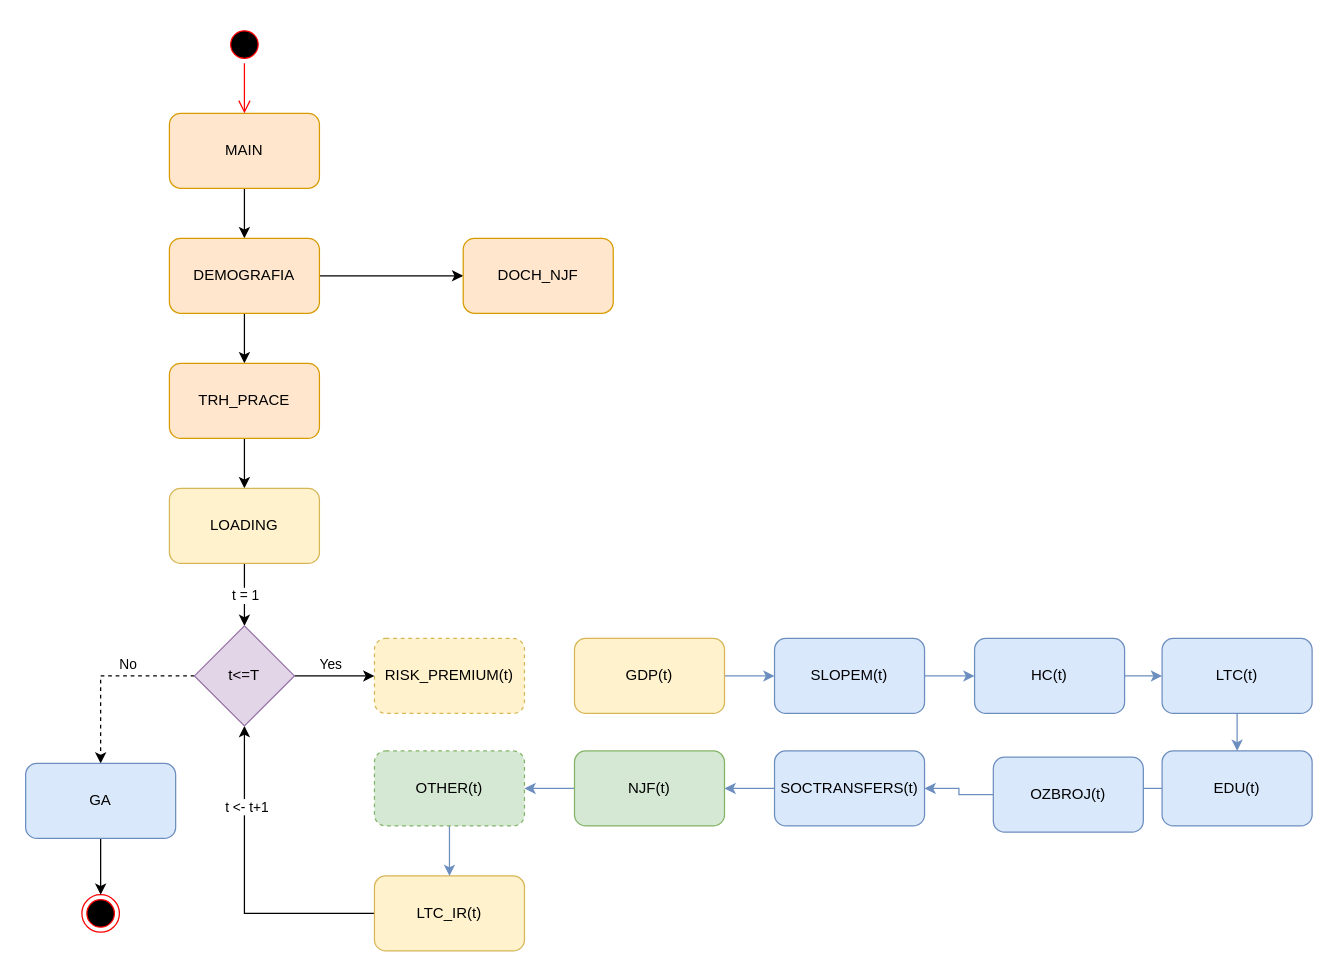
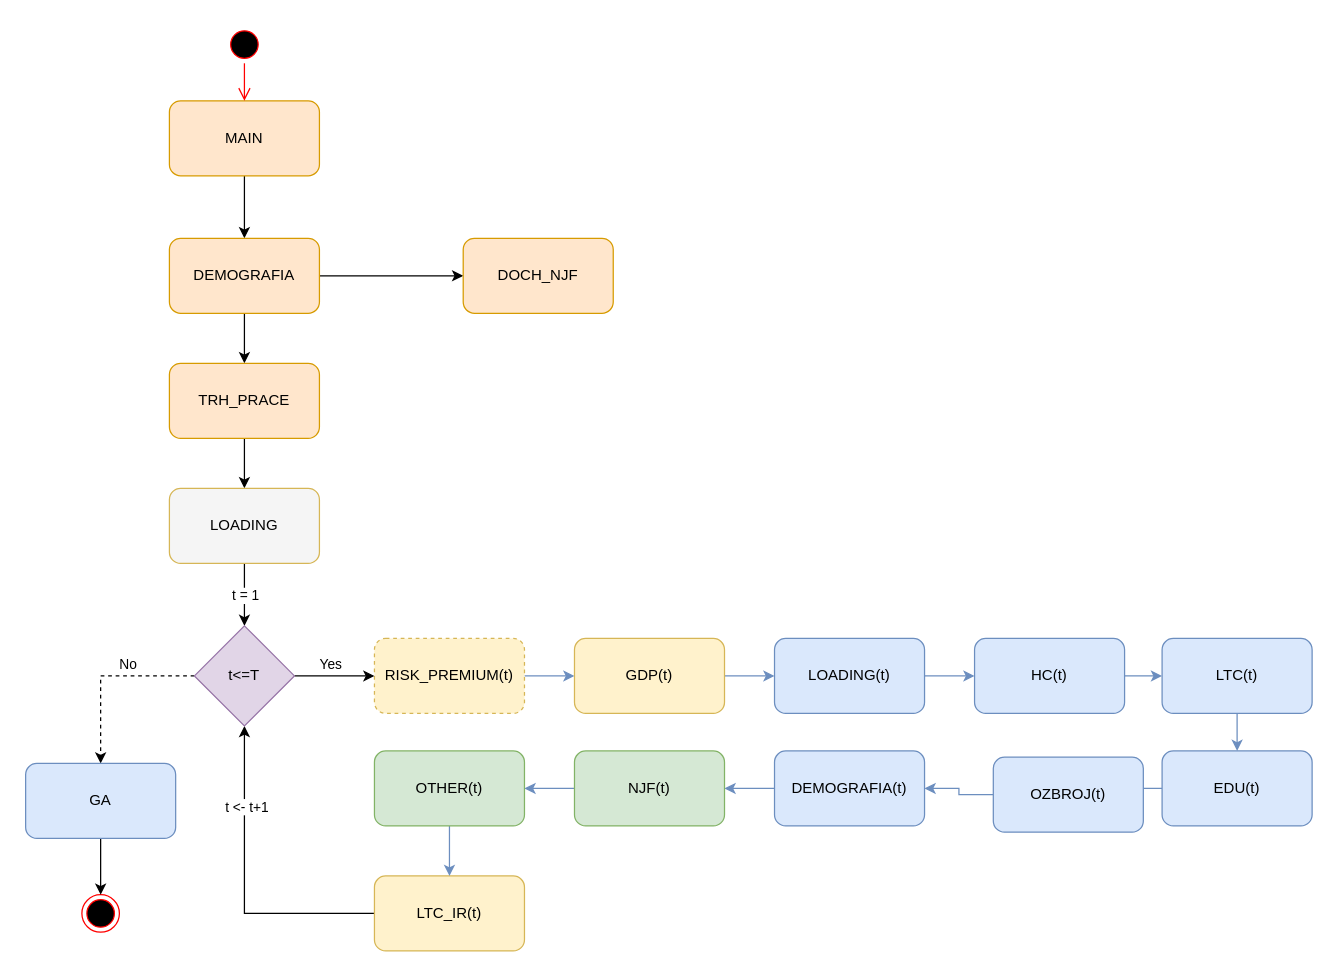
(244, 151) -> (244, 138)
(244, 526) -> (244, 526)
none -> (545, 676)
(849, 676) -> (849, 676)
(449, 788) -> (449, 788)
(849, 788) -> (849, 788)
